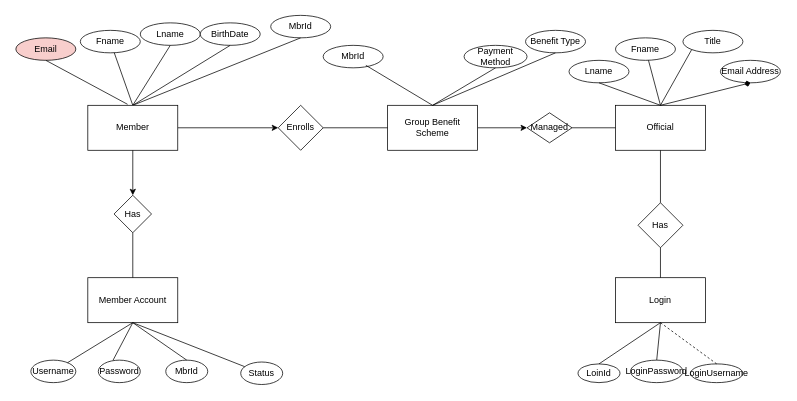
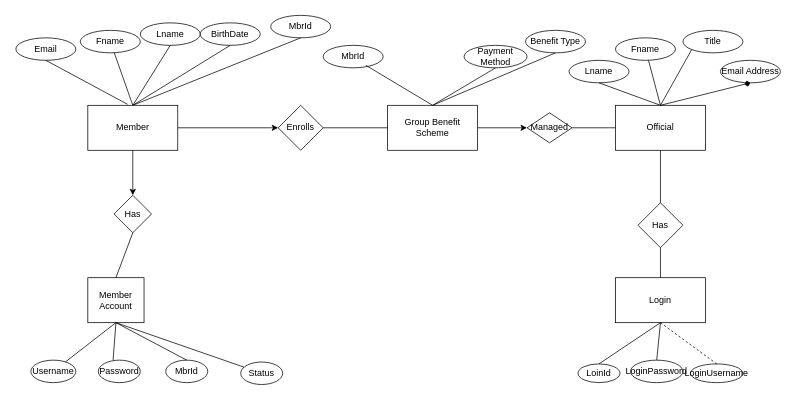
(45, 49) -> (45, 49)
(132, 300) -> (116, 300)
